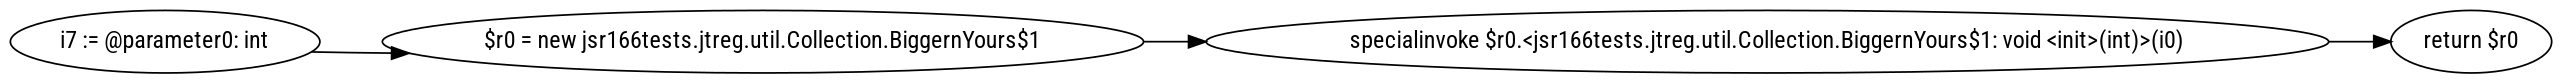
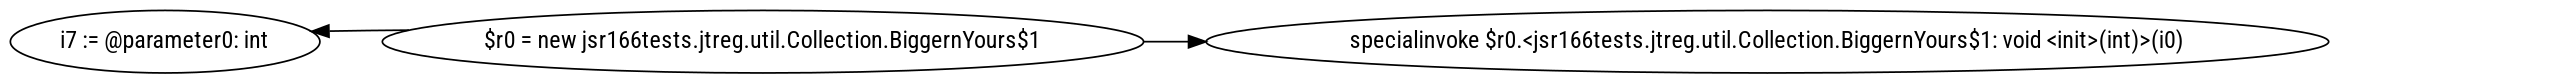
(2471, 42) -> none
(352, 53) -> (369, 31)
